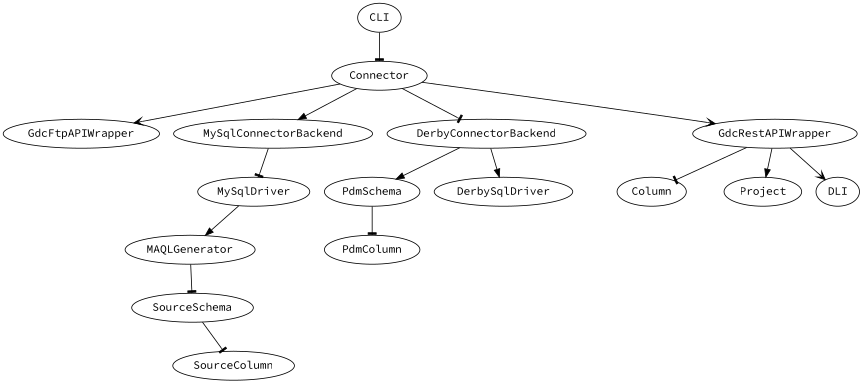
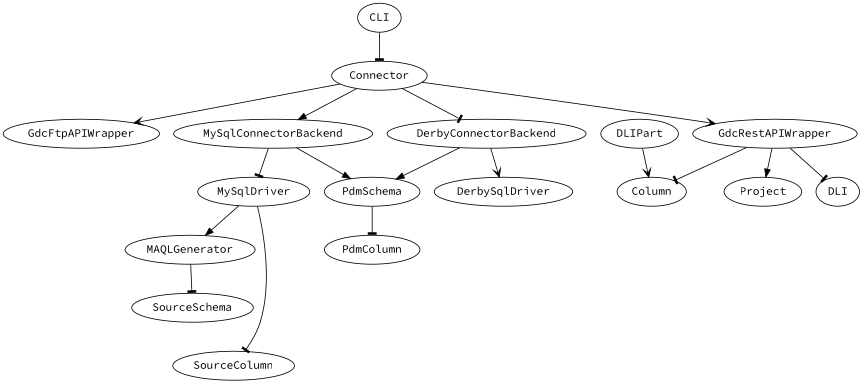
none -> (640, 134)
(494, 159) -> (494, 159)
none -> (320, 161)
(806, 162) -> (806, 162)
(212, 335) -> (266, 279)
